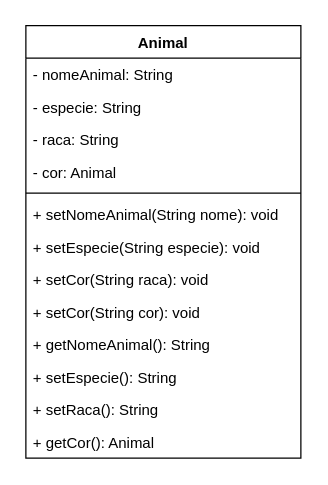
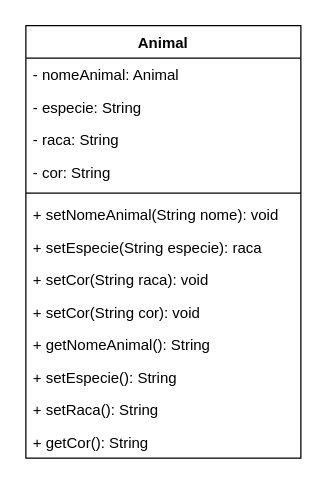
(105, 75) -> (103, 75)
(77, 173) -> (79, 173)
(160, 248) -> (162, 248)
(98, 443) -> (100, 443)
